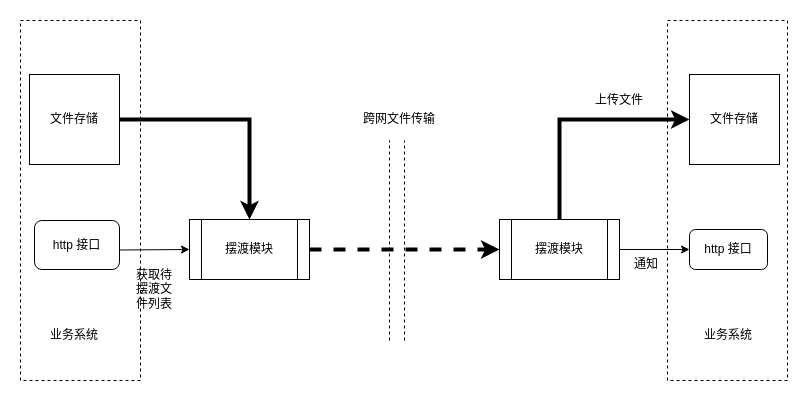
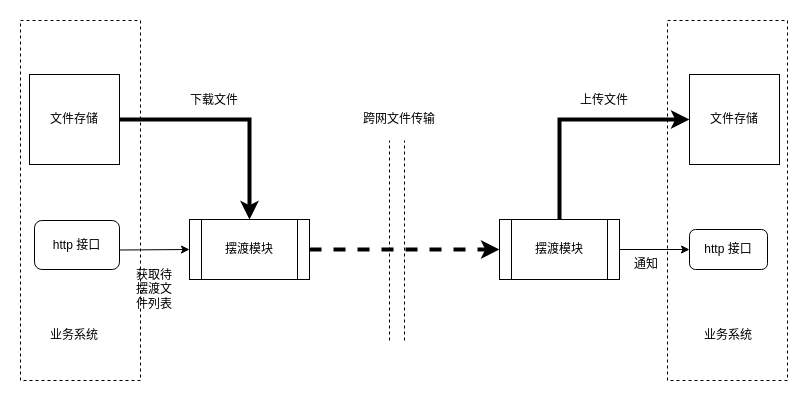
none -> (215, 101)
(620, 101) -> (605, 101)
